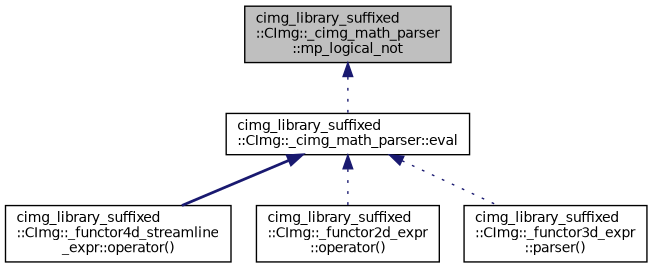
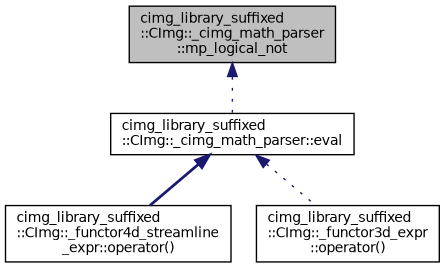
(348, 234) -> none
(556, 234) -> (348, 234)
